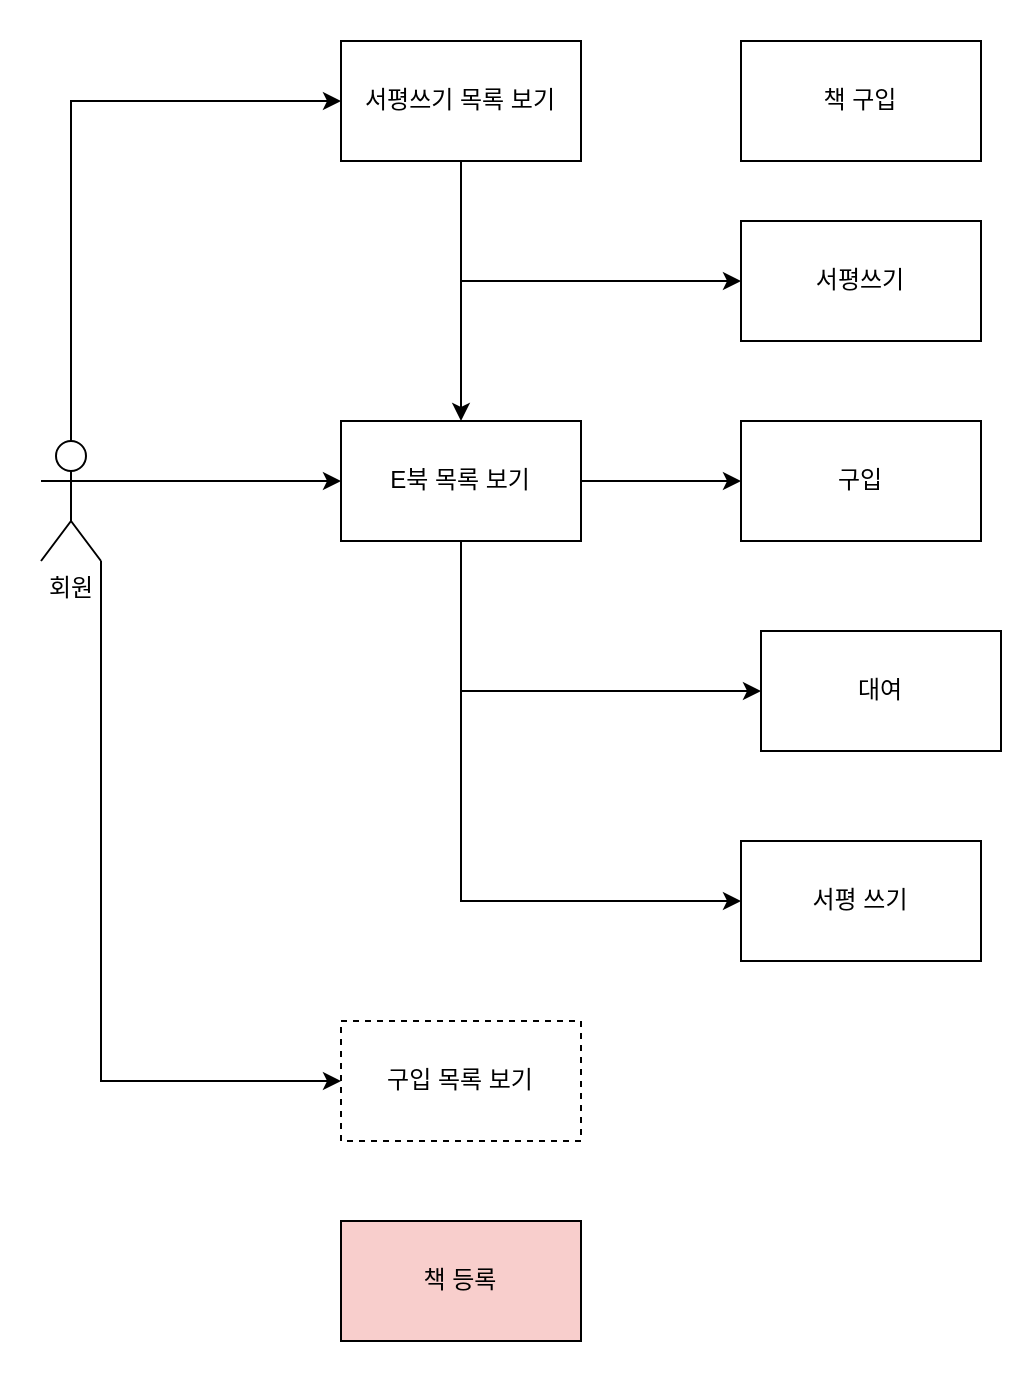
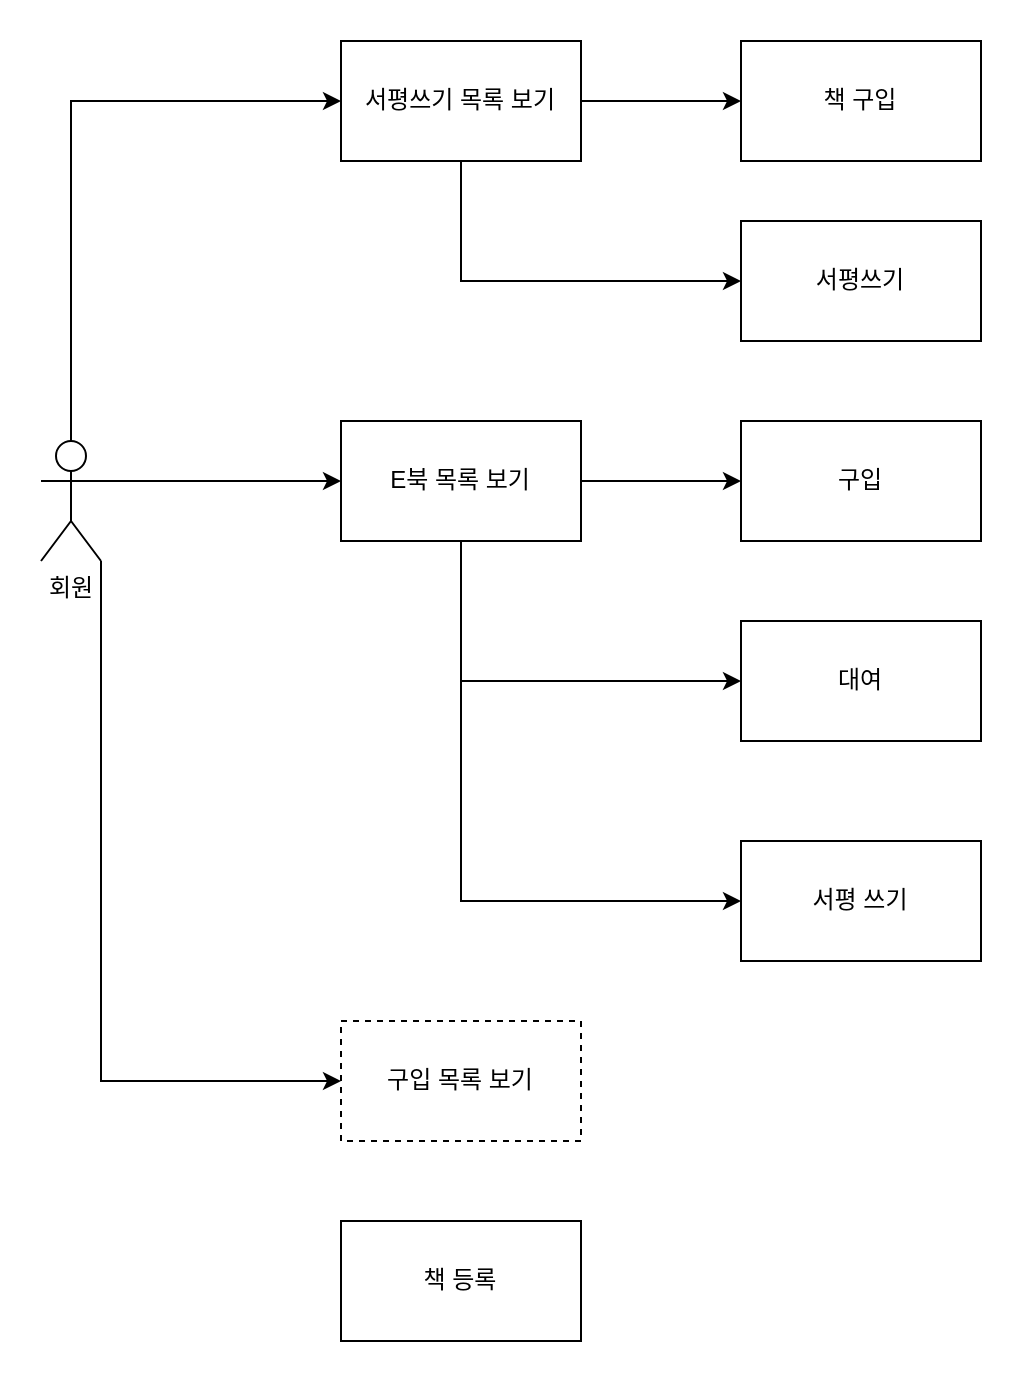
(461, 346) -> (654, 101)
(881, 691) -> (861, 681)
(461, 1281) -> (461, 1281)
